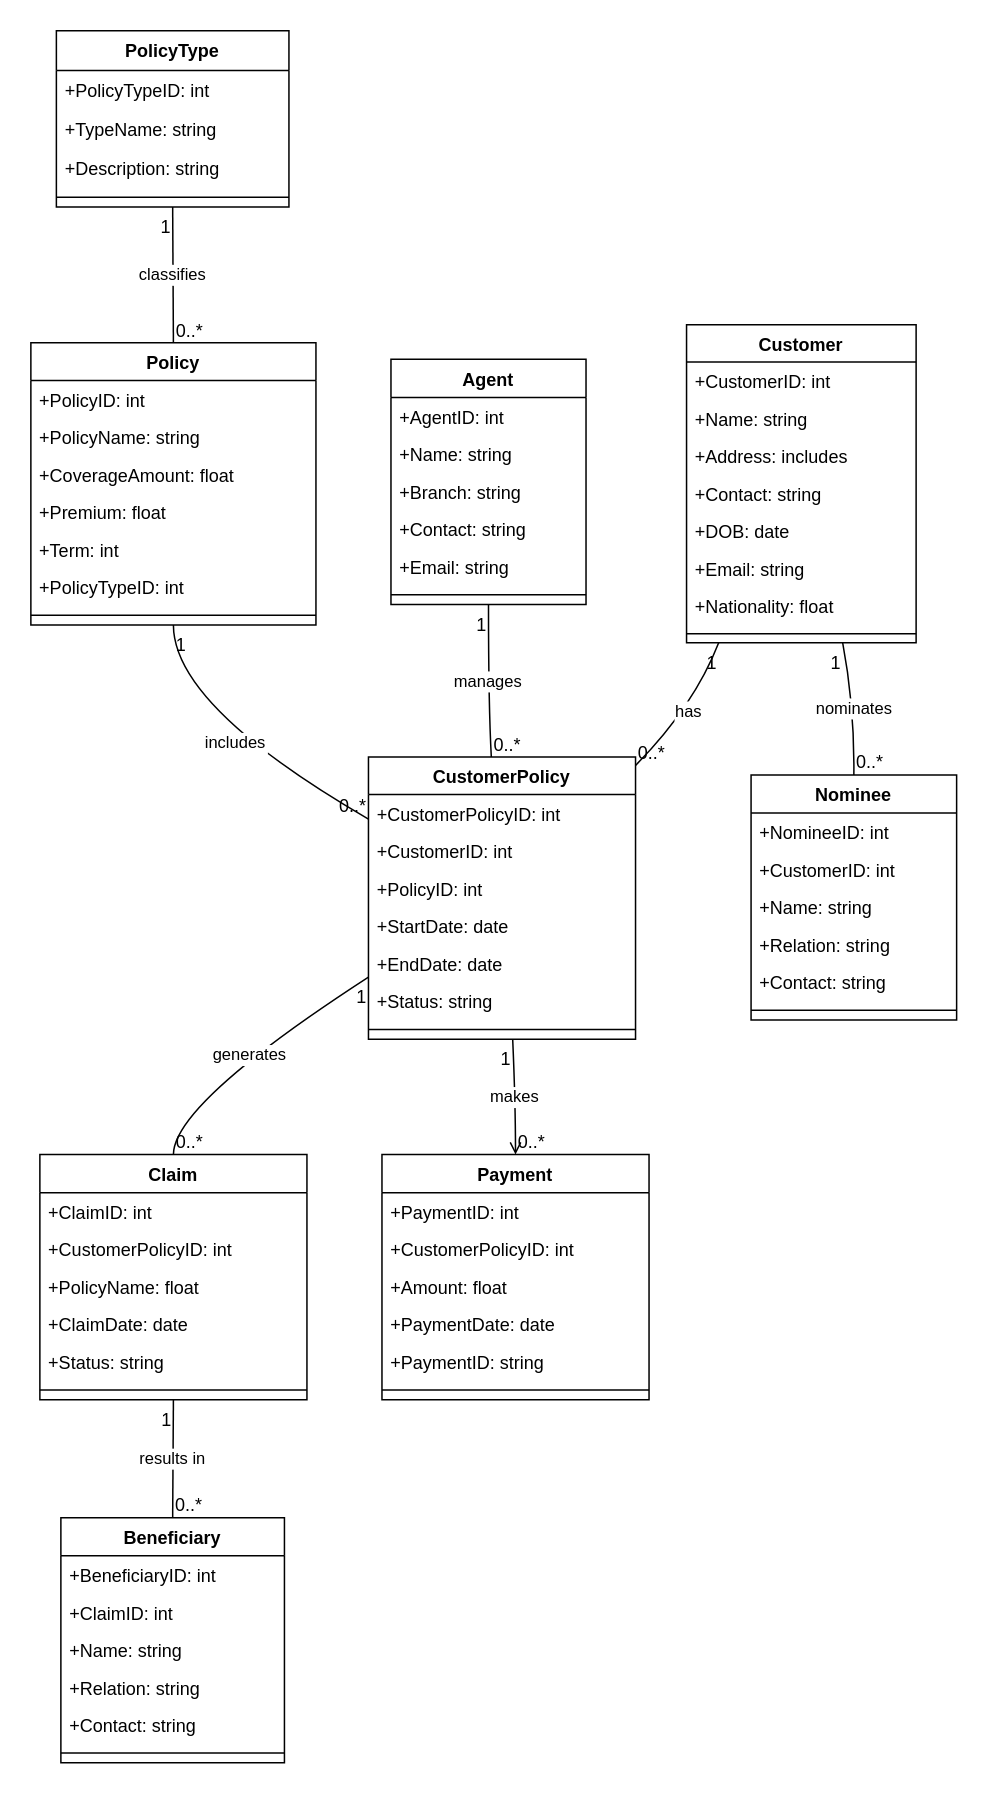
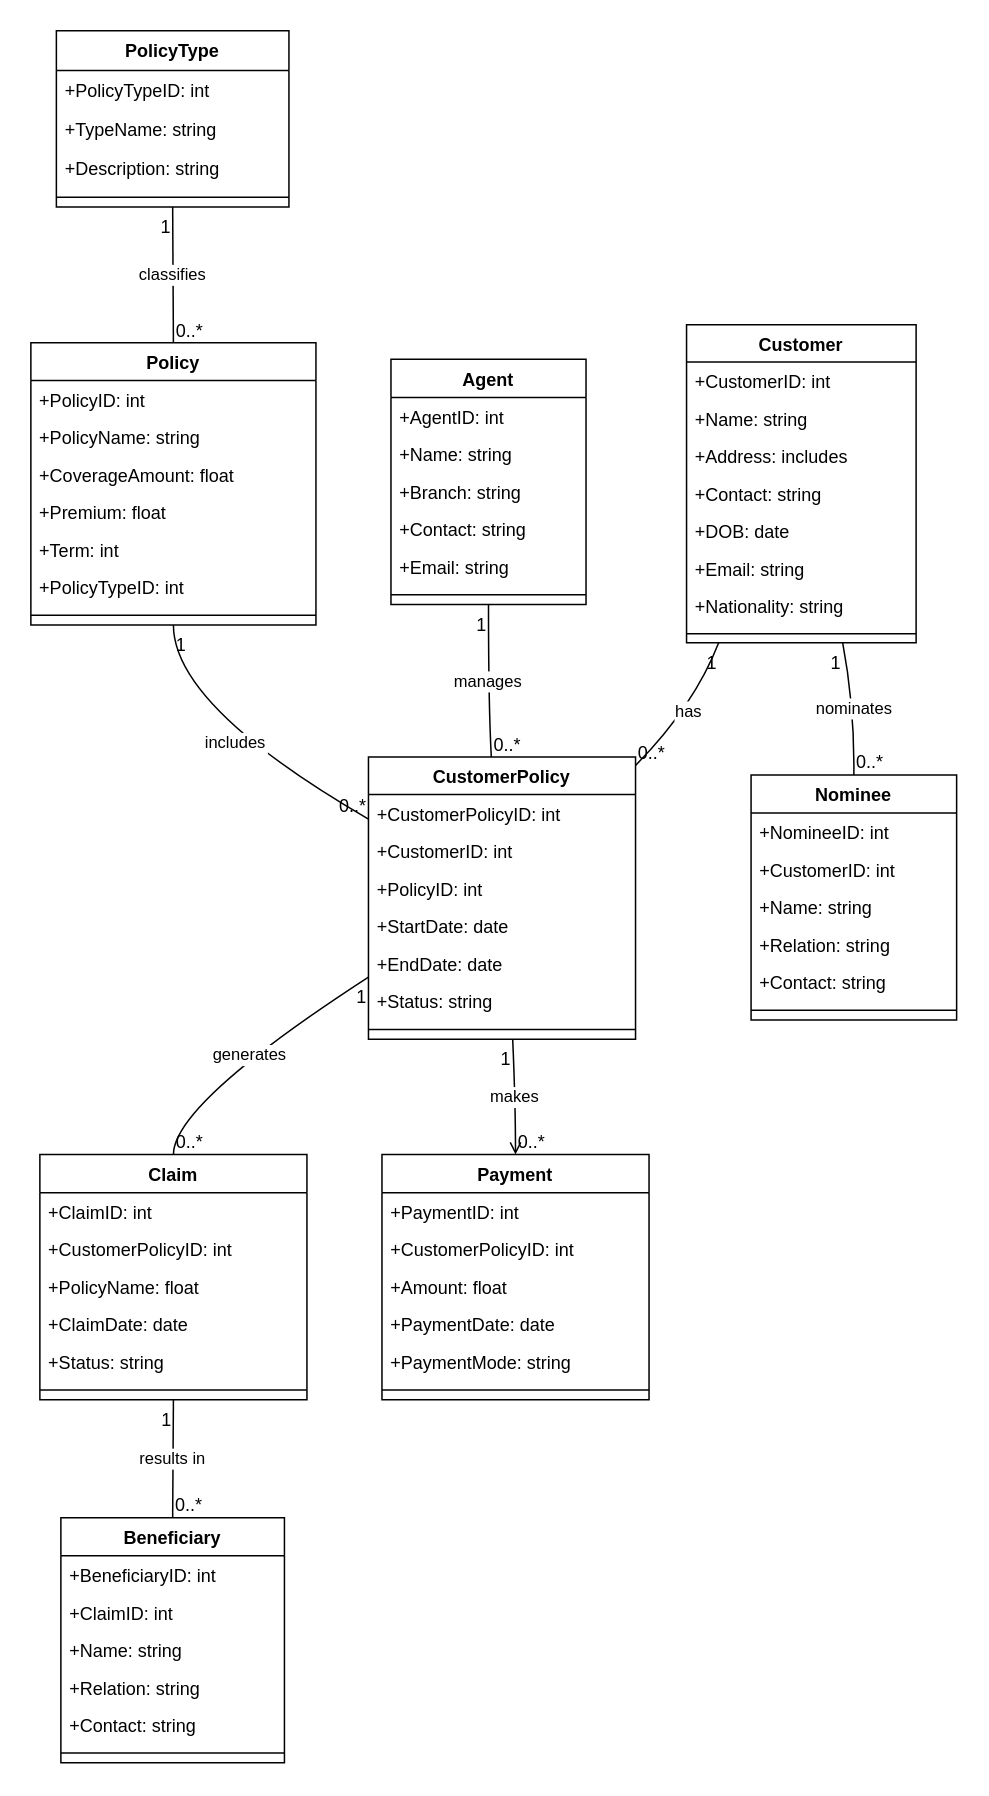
(776, 607) -> (781, 607)
(474, 1363) -> (484, 1363)
